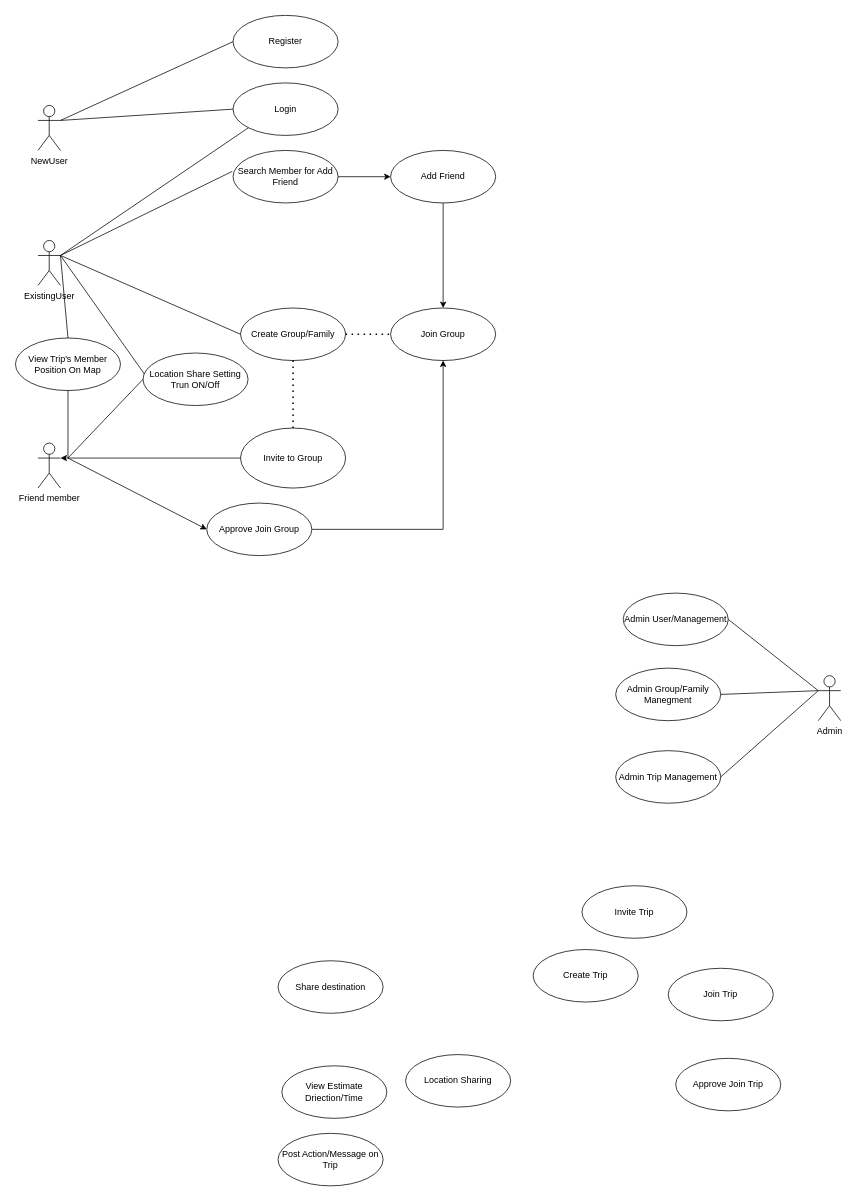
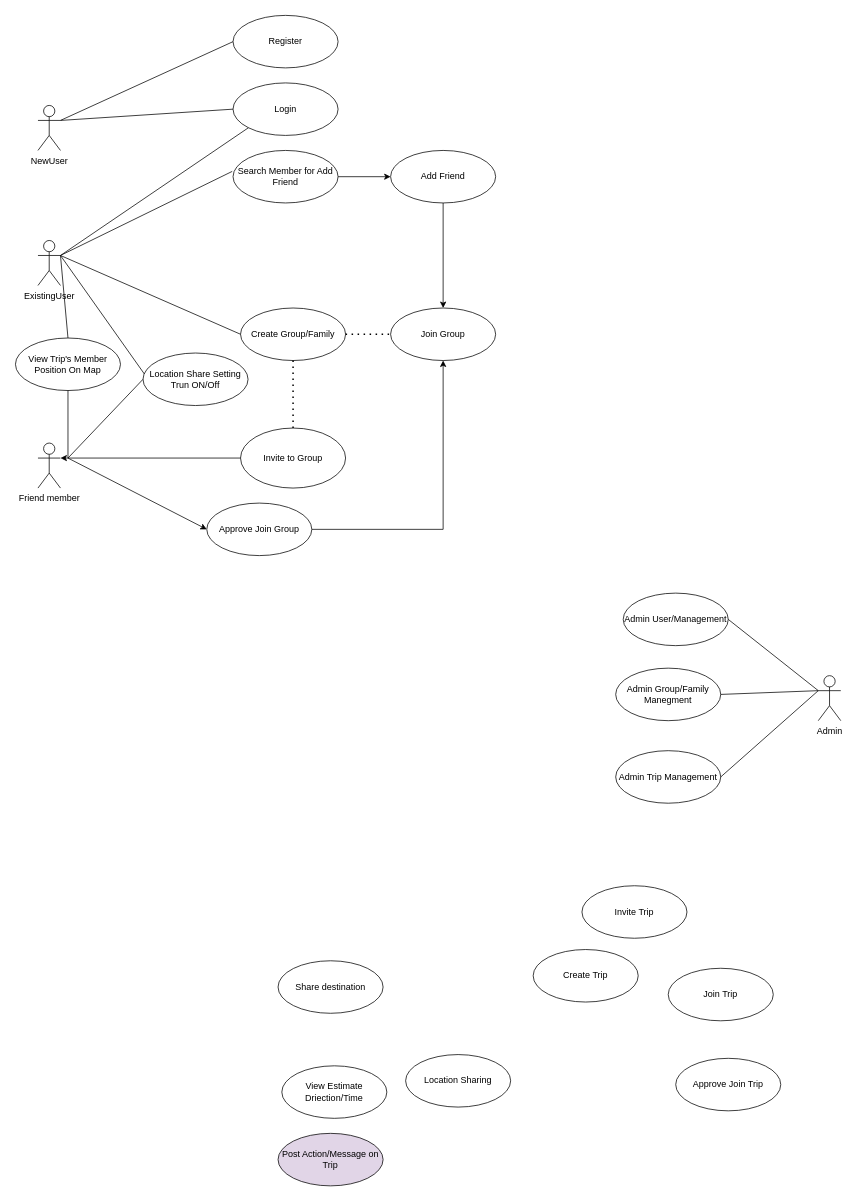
(330, 1159) -> (330, 1159)
